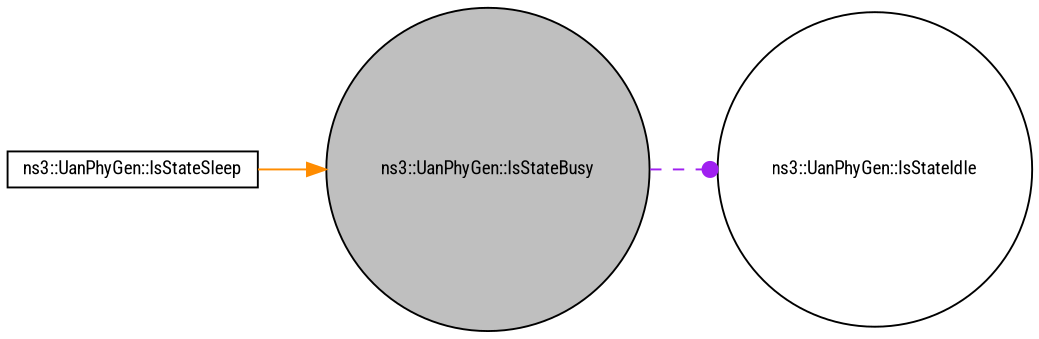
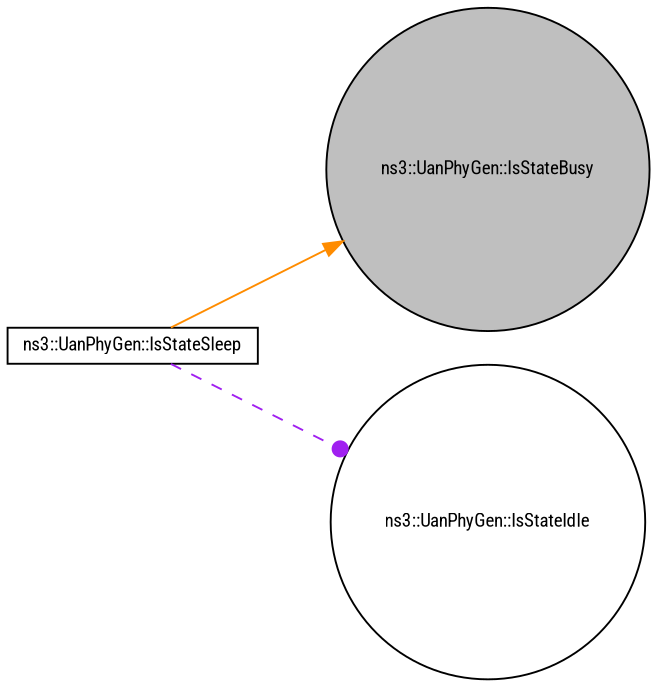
(676, 169) -> (252, 405)
